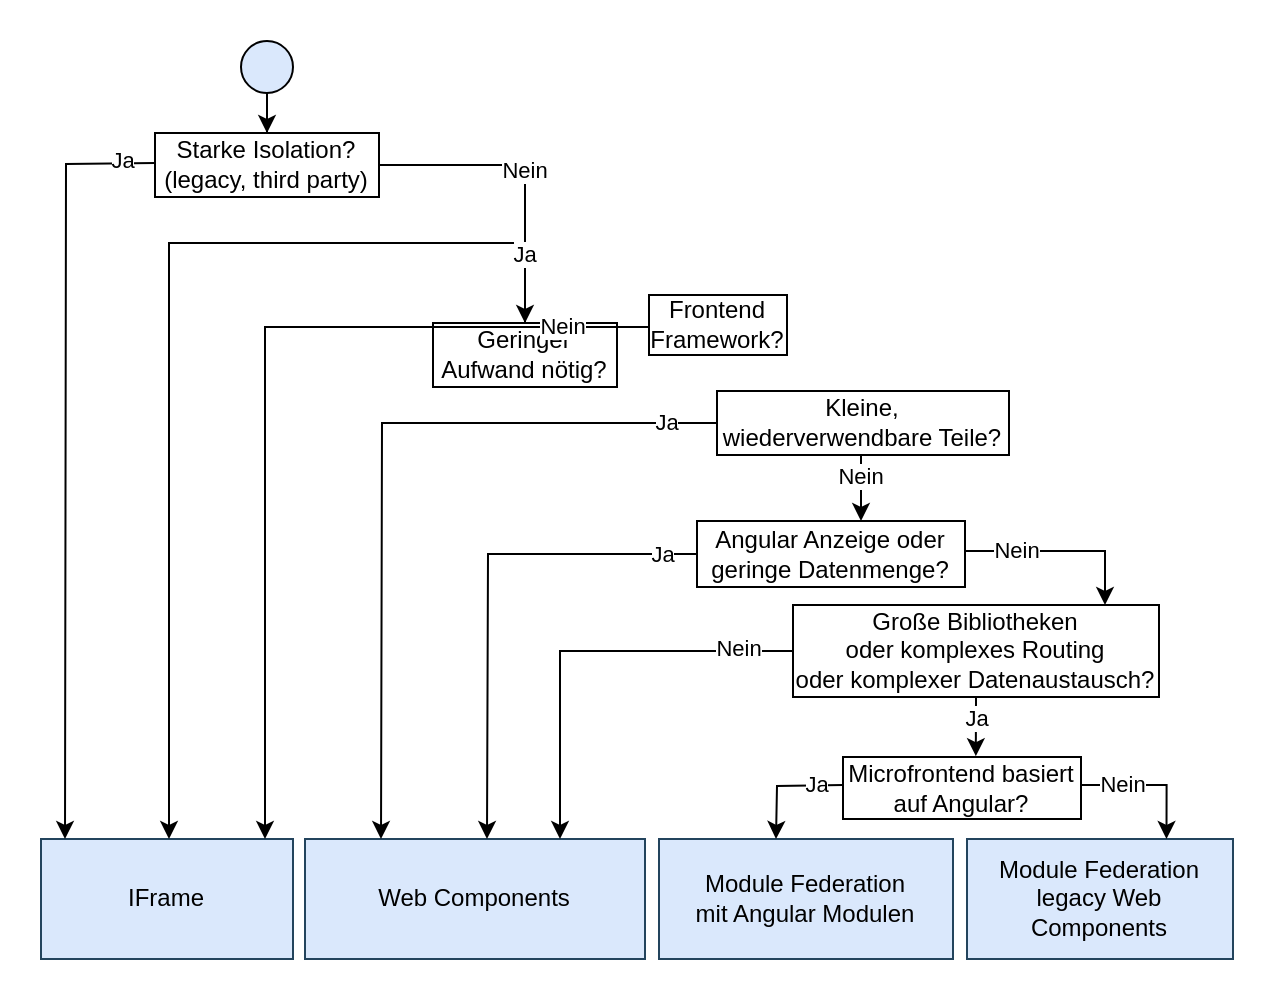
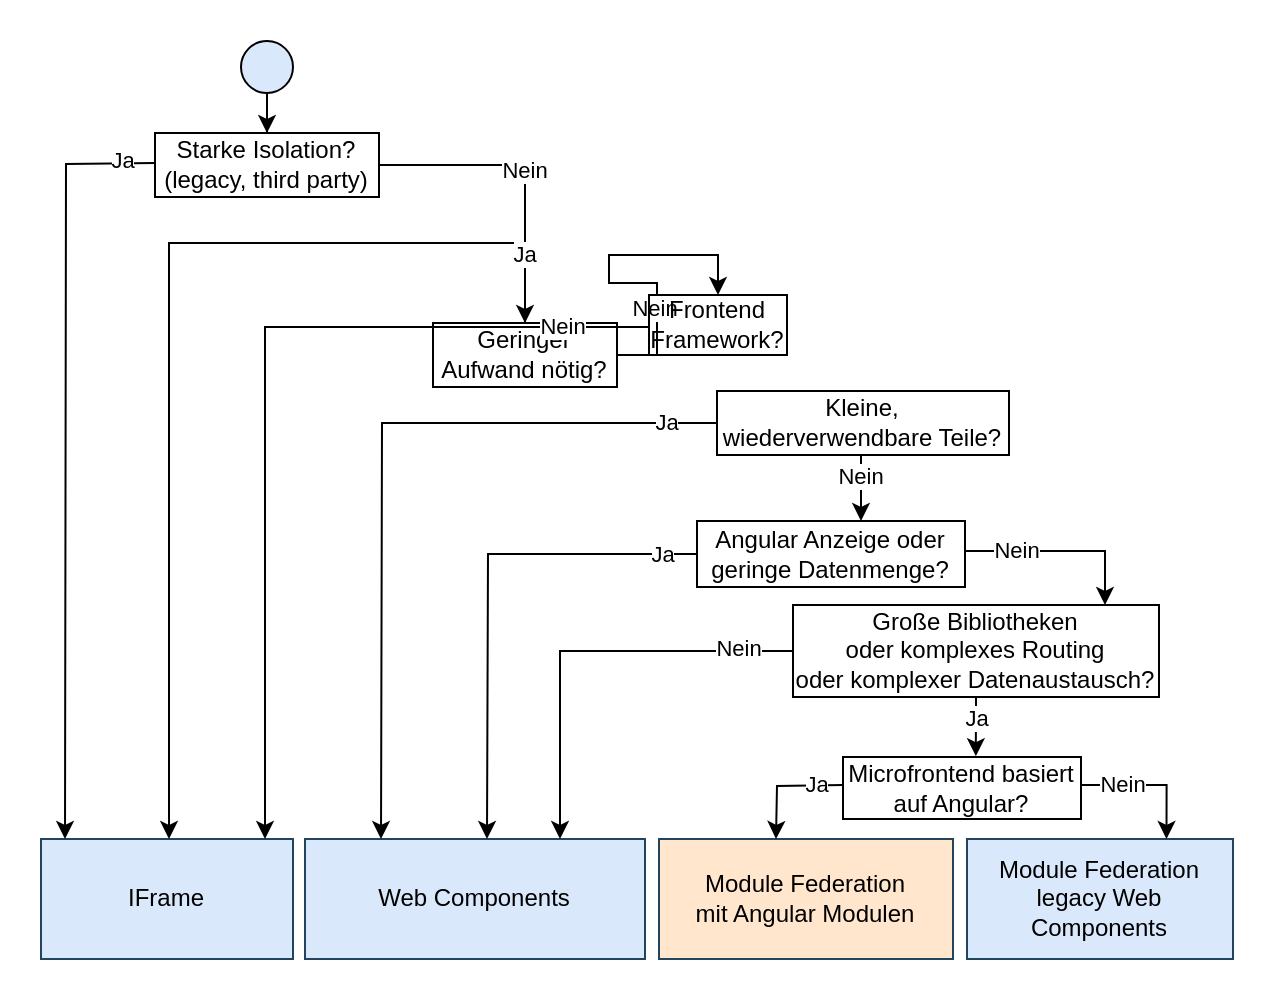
none -> (609, 281)
(806, 899) -> (806, 899)
